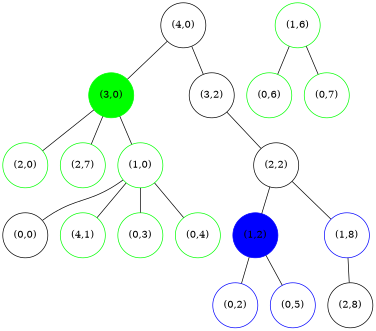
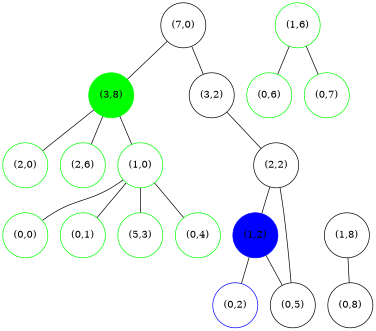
(183, 25) -> (183, 25)
(111, 95) -> (111, 95)
(83, 165) -> (83, 165)
(311, 200) -> (286, 235)
(25, 235) -> (25, 235)
(83, 235) -> (83, 235)
(140, 235) -> (140, 235)
(347, 235) -> (347, 235)
(293, 305) -> (293, 305)
(350, 305) -> (350, 305)
